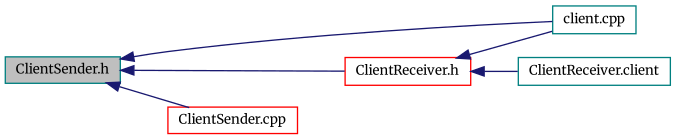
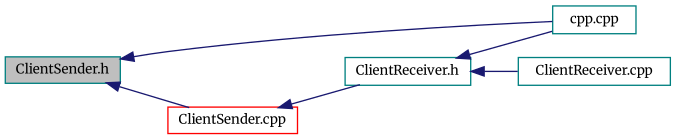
(594, 20) -> (594, 20)
(239, 71) -> (326, 94)
(408, 71) -> (408, 71)
(594, 71) -> (594, 71)
